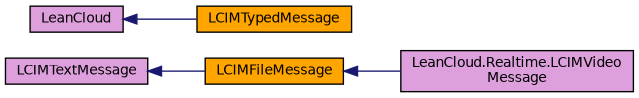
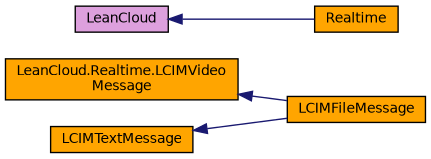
(274, 19) -> (356, 19)
(77, 71) -> (122, 140)
(379, 71) -> (269, 98)
(517, 71) -> (122, 79)
